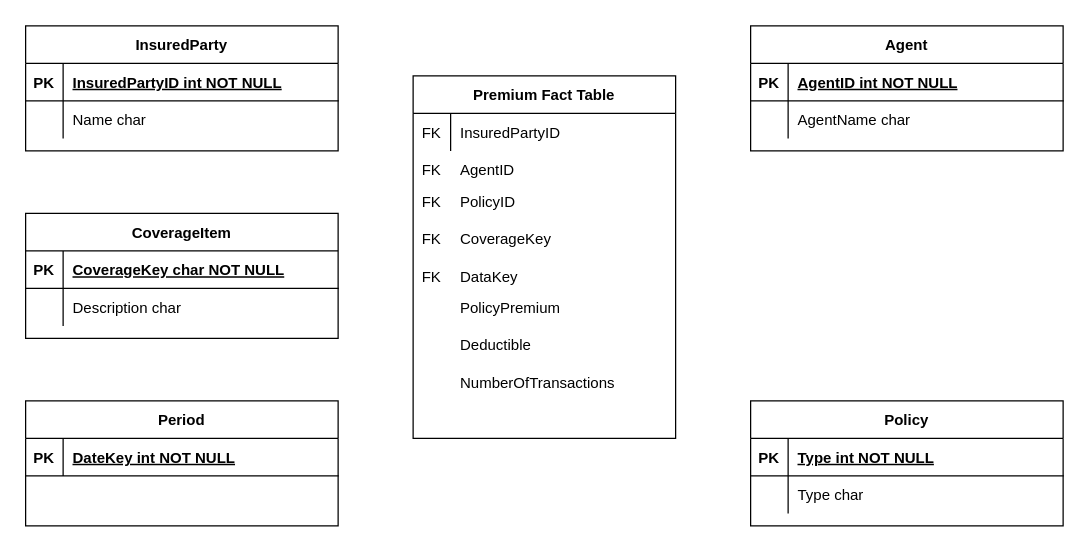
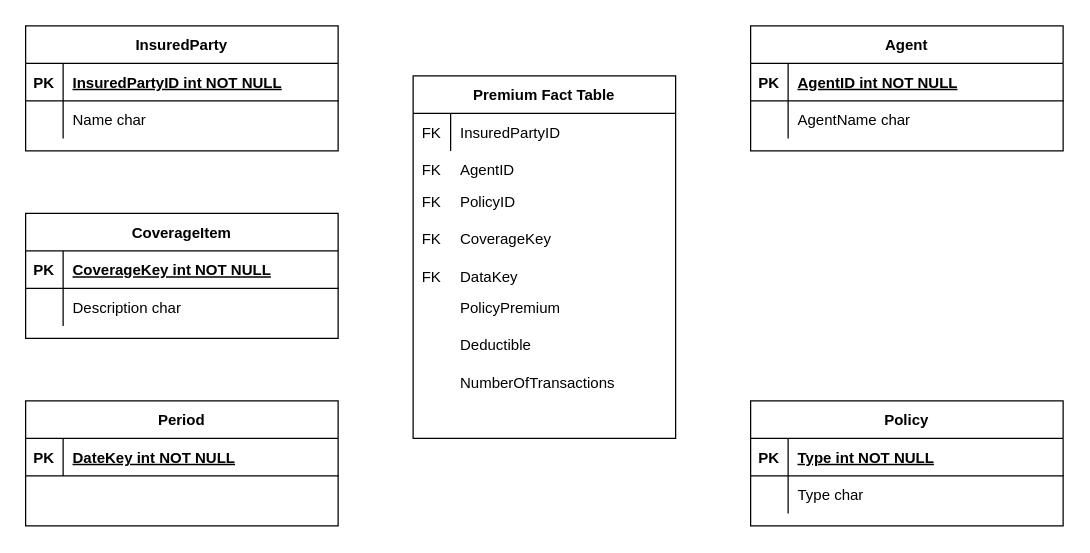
(174, 270) -> (167, 270)
